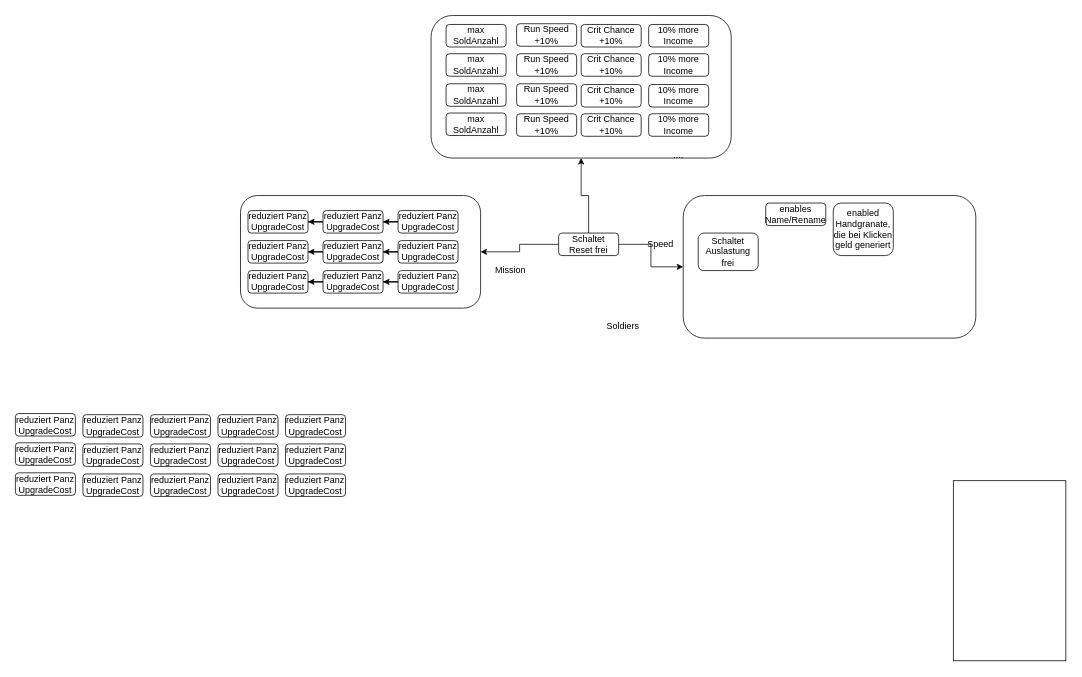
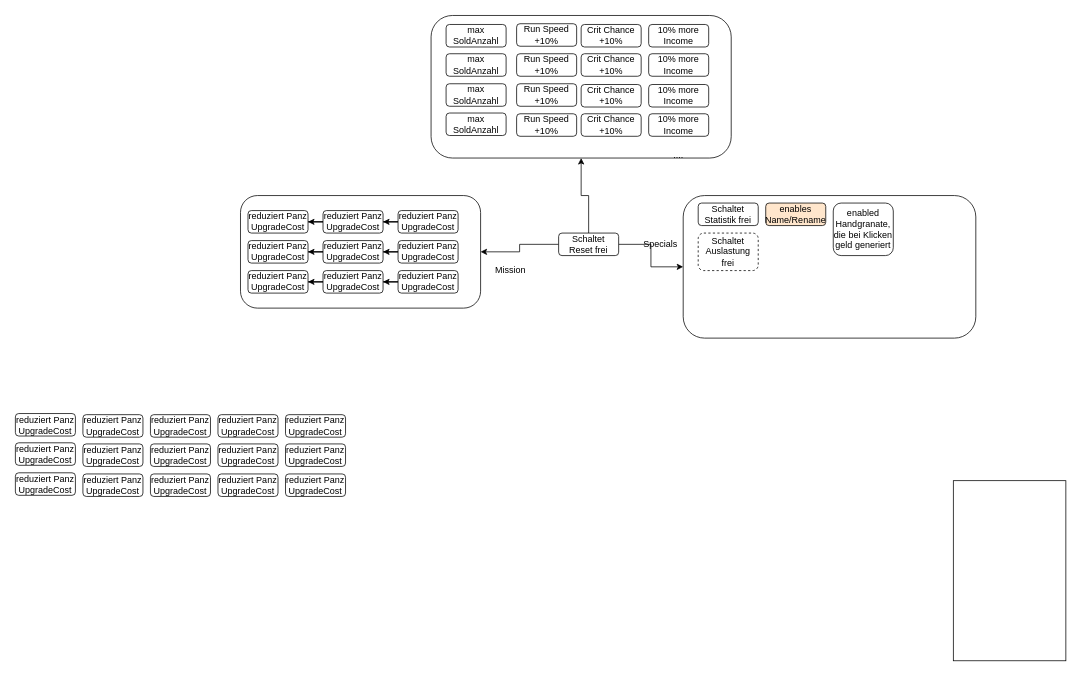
none -> (728, 214)
(795, 214) -> (795, 214)
(660, 244) -> (660, 244)
(728, 252) -> (728, 252)
(623, 327) -> none
